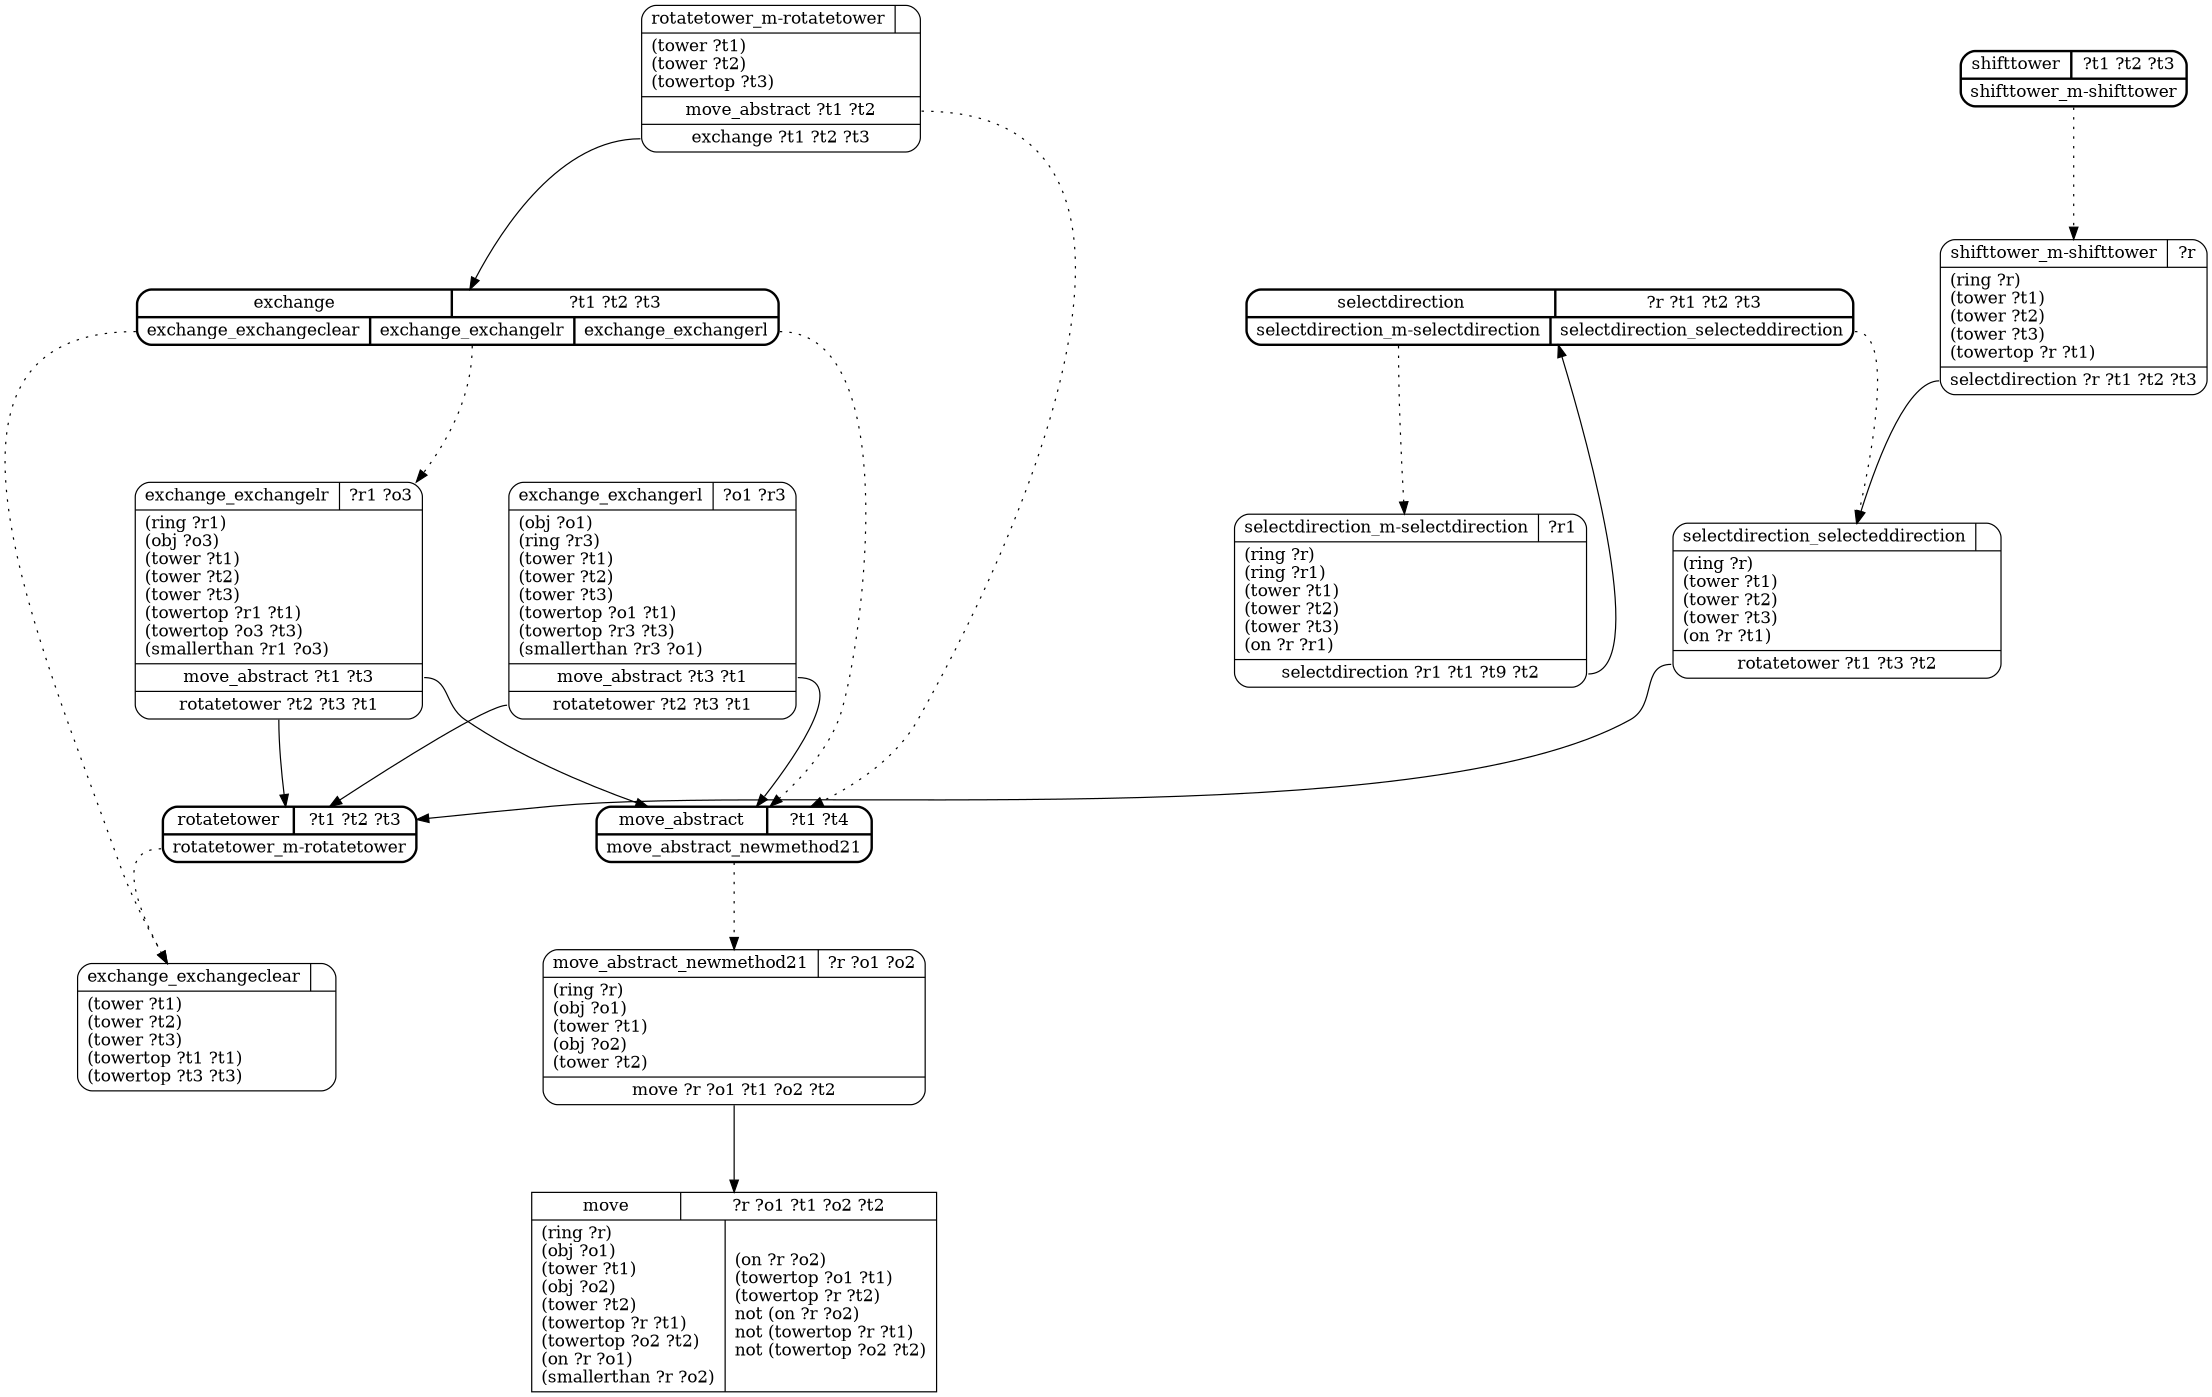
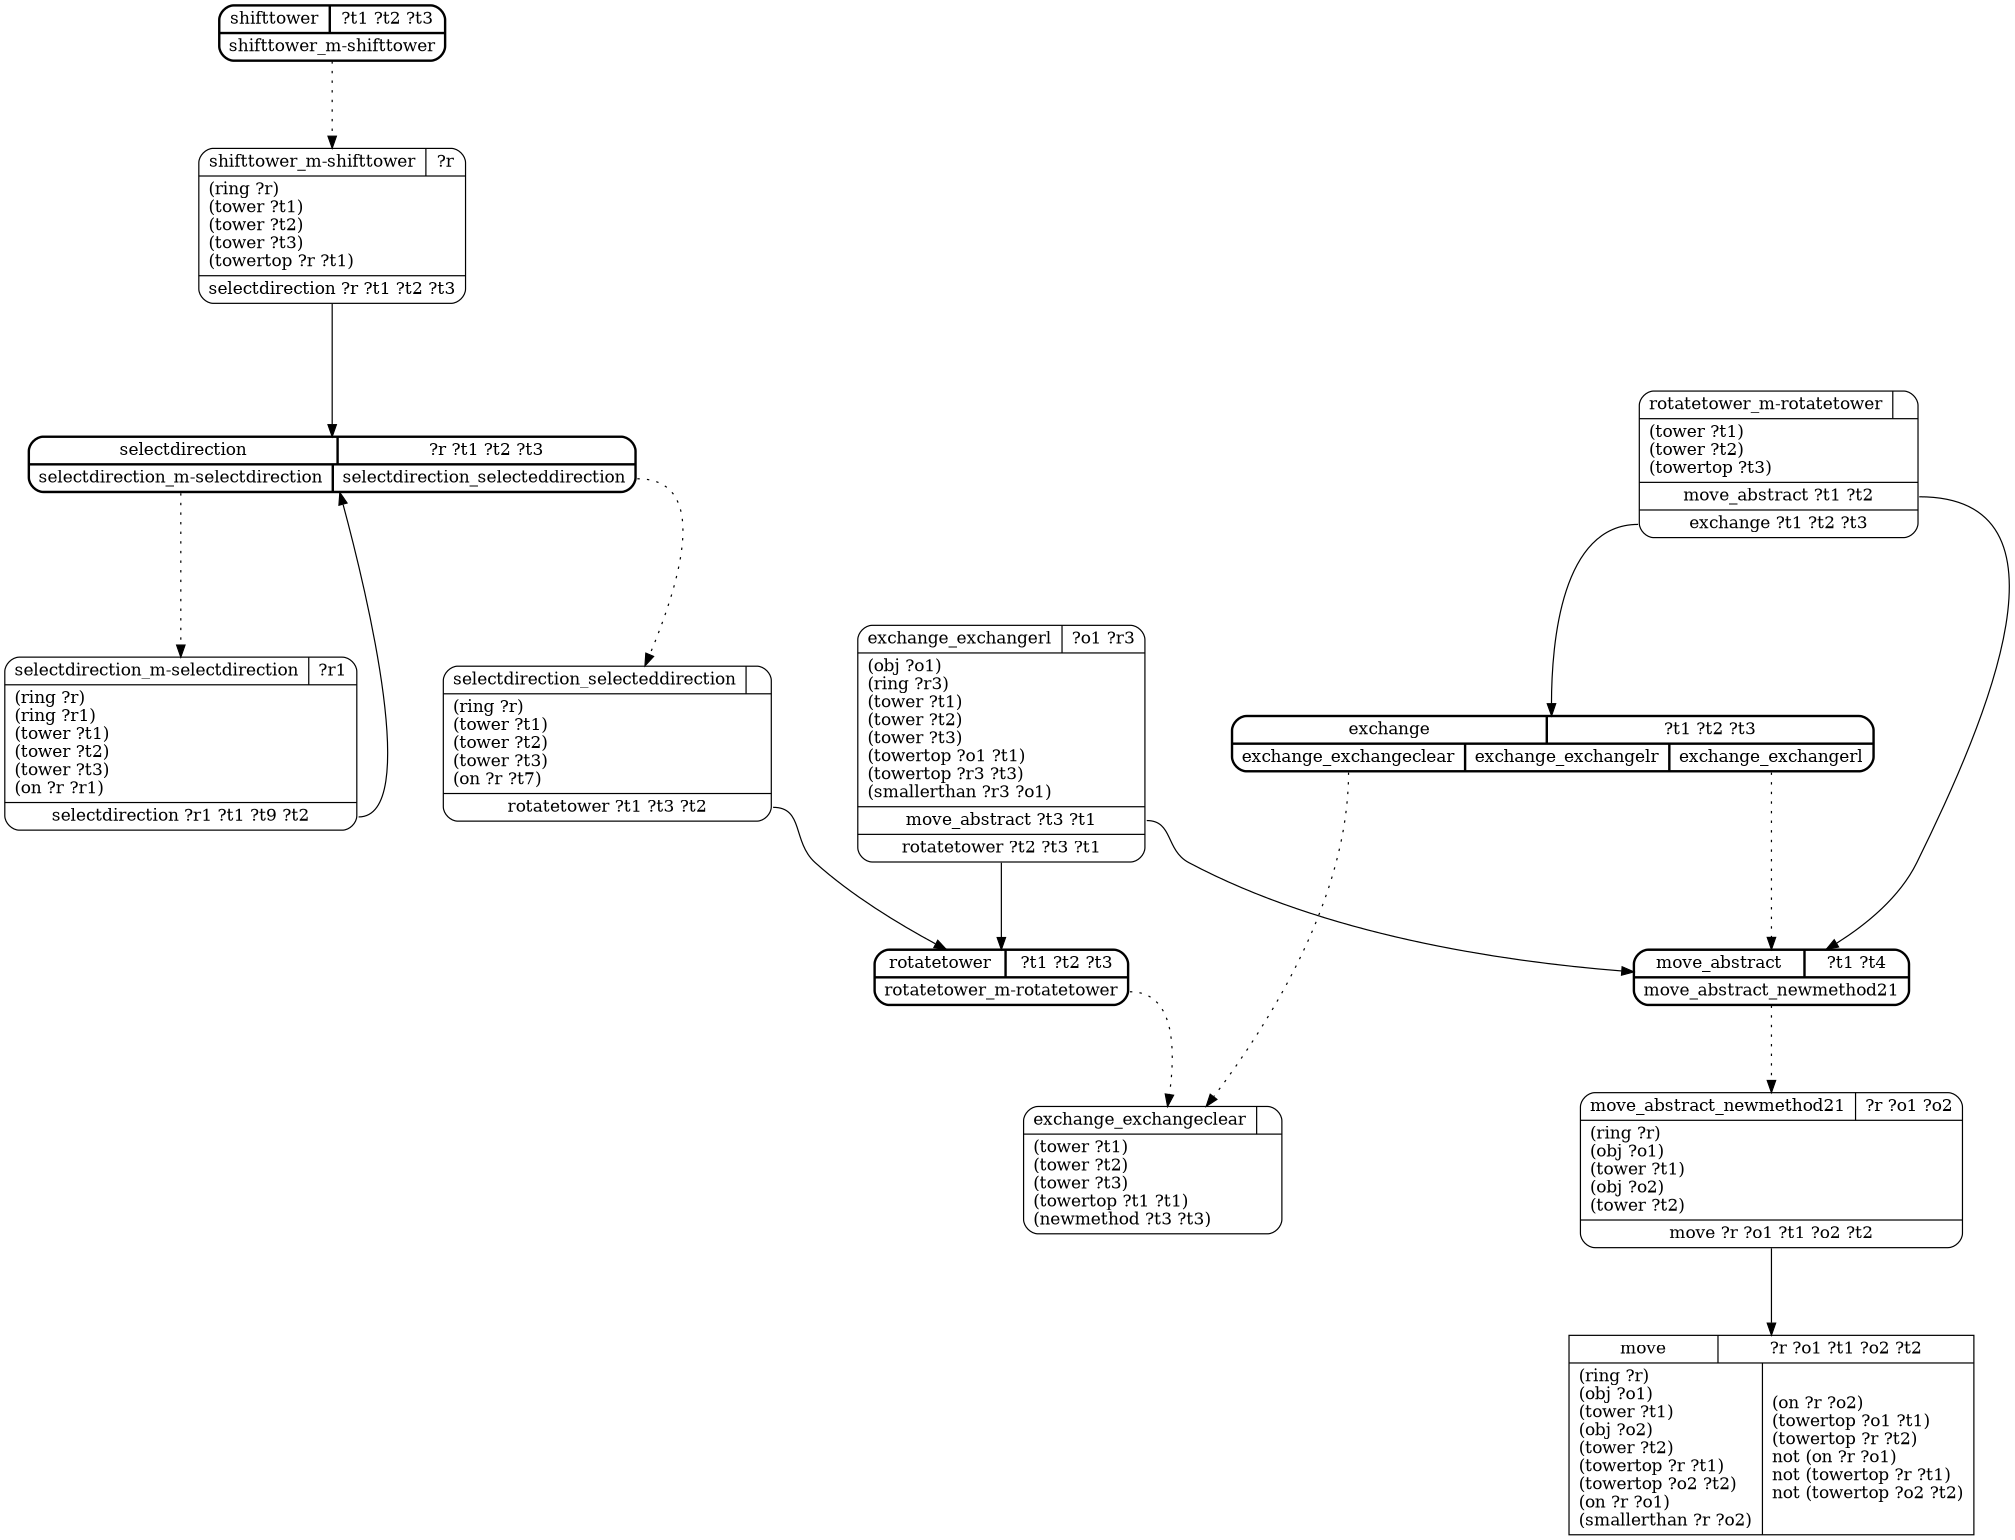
(1889, 438) -> (332, 364)
(1041, 444) -> (1981, 715)
(279, 601) -> none
(1727, 636) -> (497, 779)
(165, 1076) -> (1122, 1219)
(797, 1314) -> (1835, 1457)
